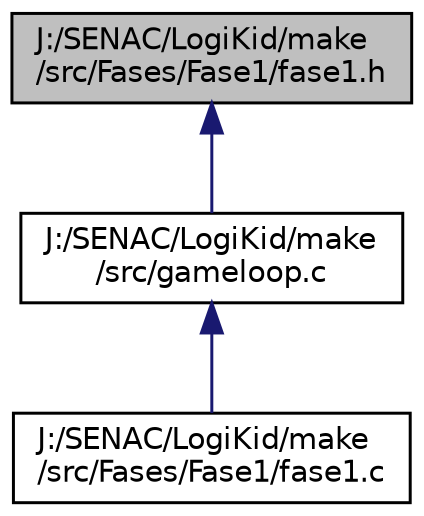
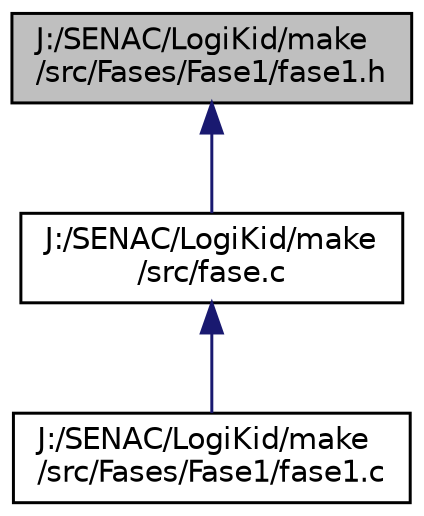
(212, 258) -> (212, 258)
